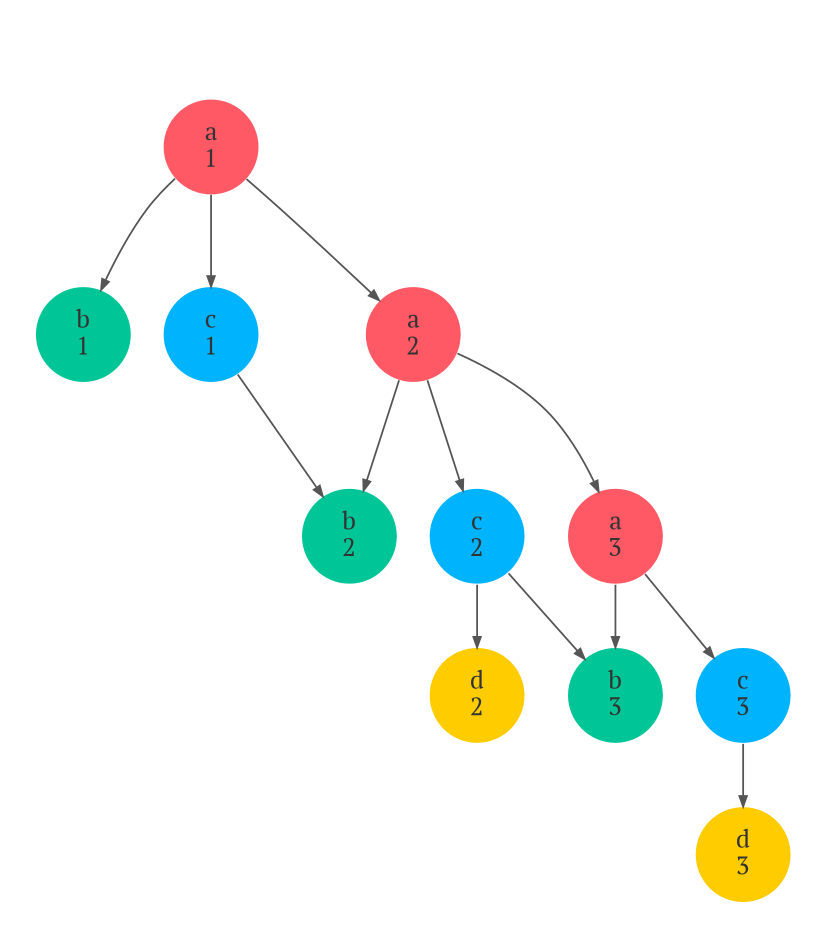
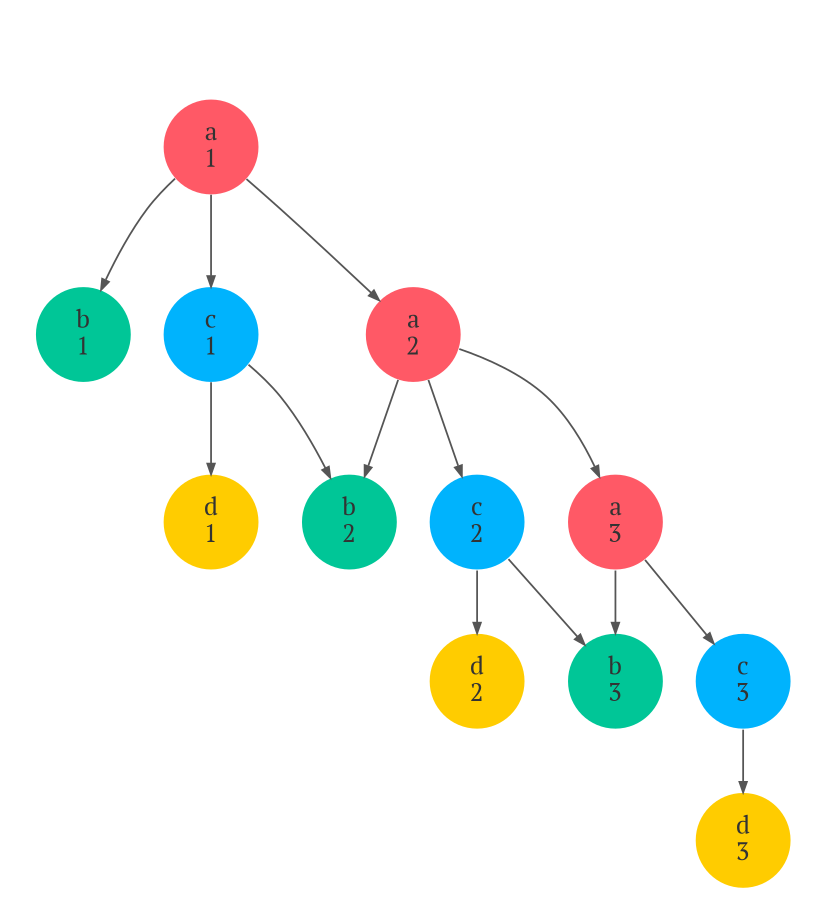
none -> (211, 522)
